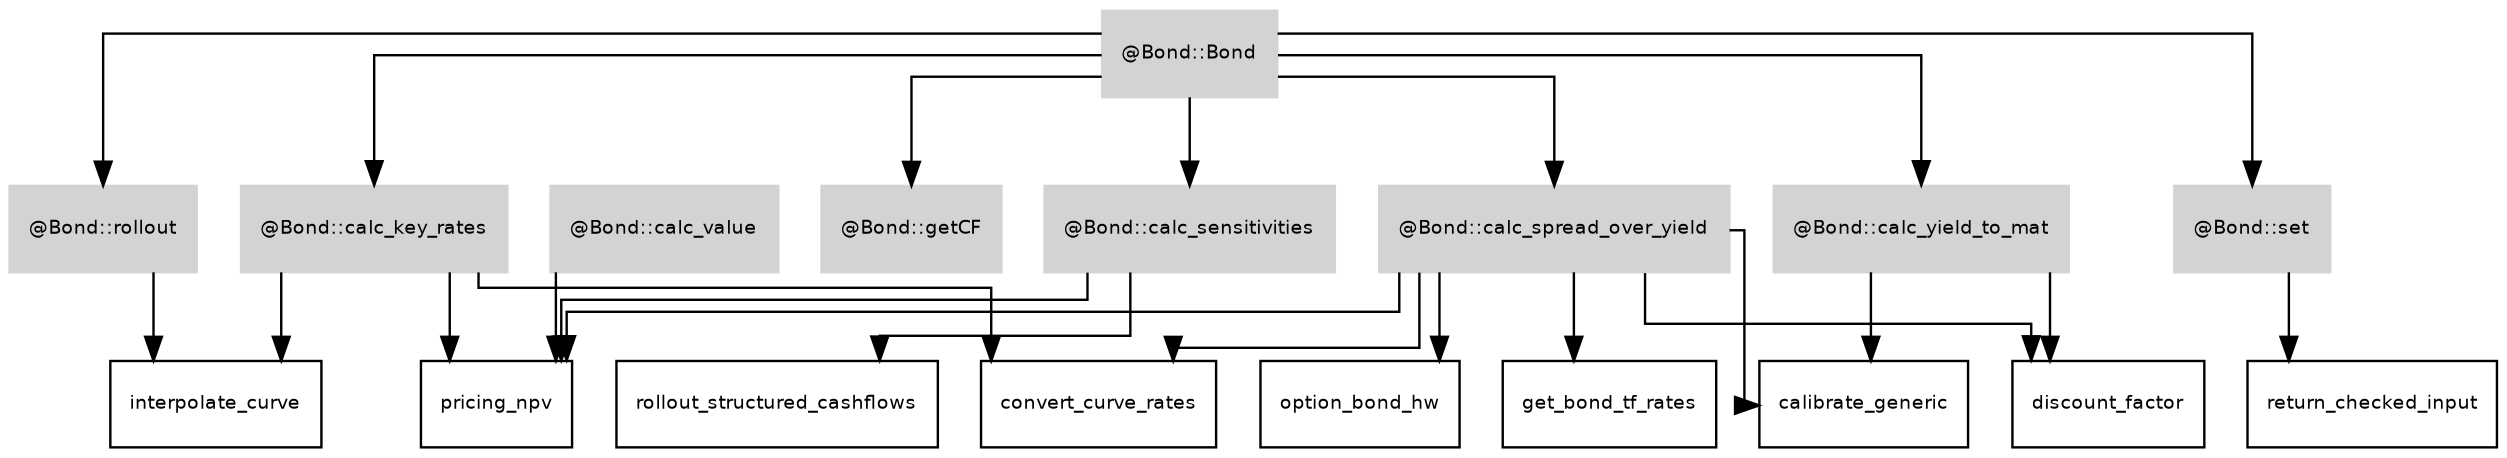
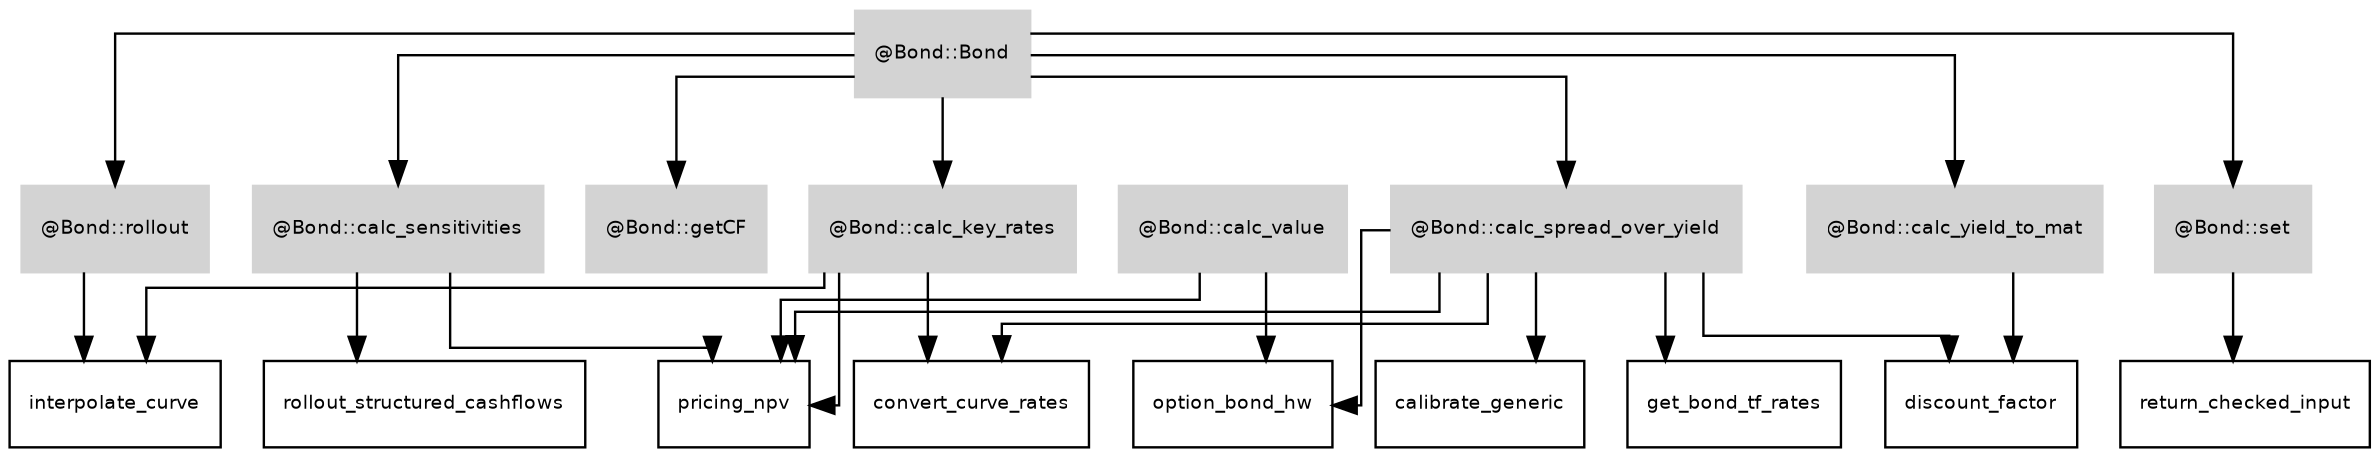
none -> (1266, 297)
(1871, 305) -> none
